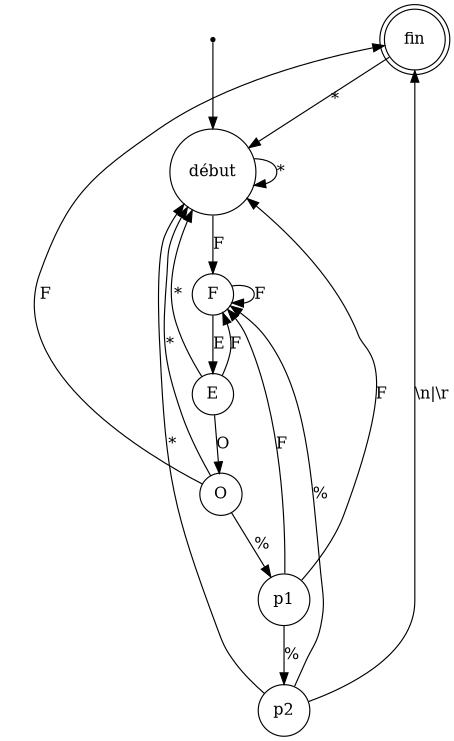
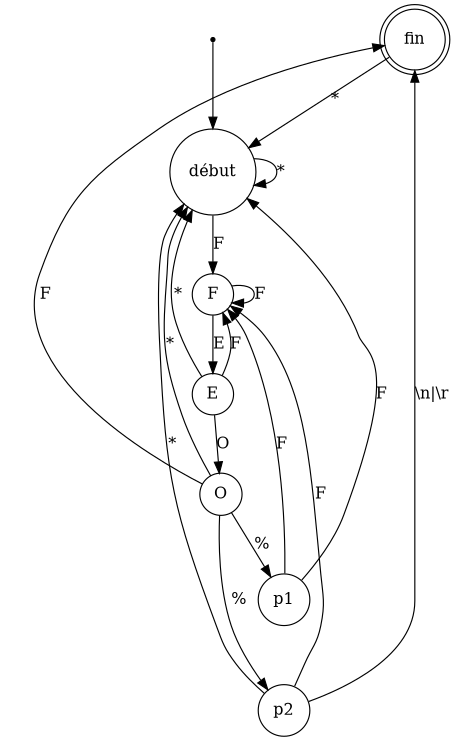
(321, 494) -> (321, 494)
(284, 649) -> (225, 602)
